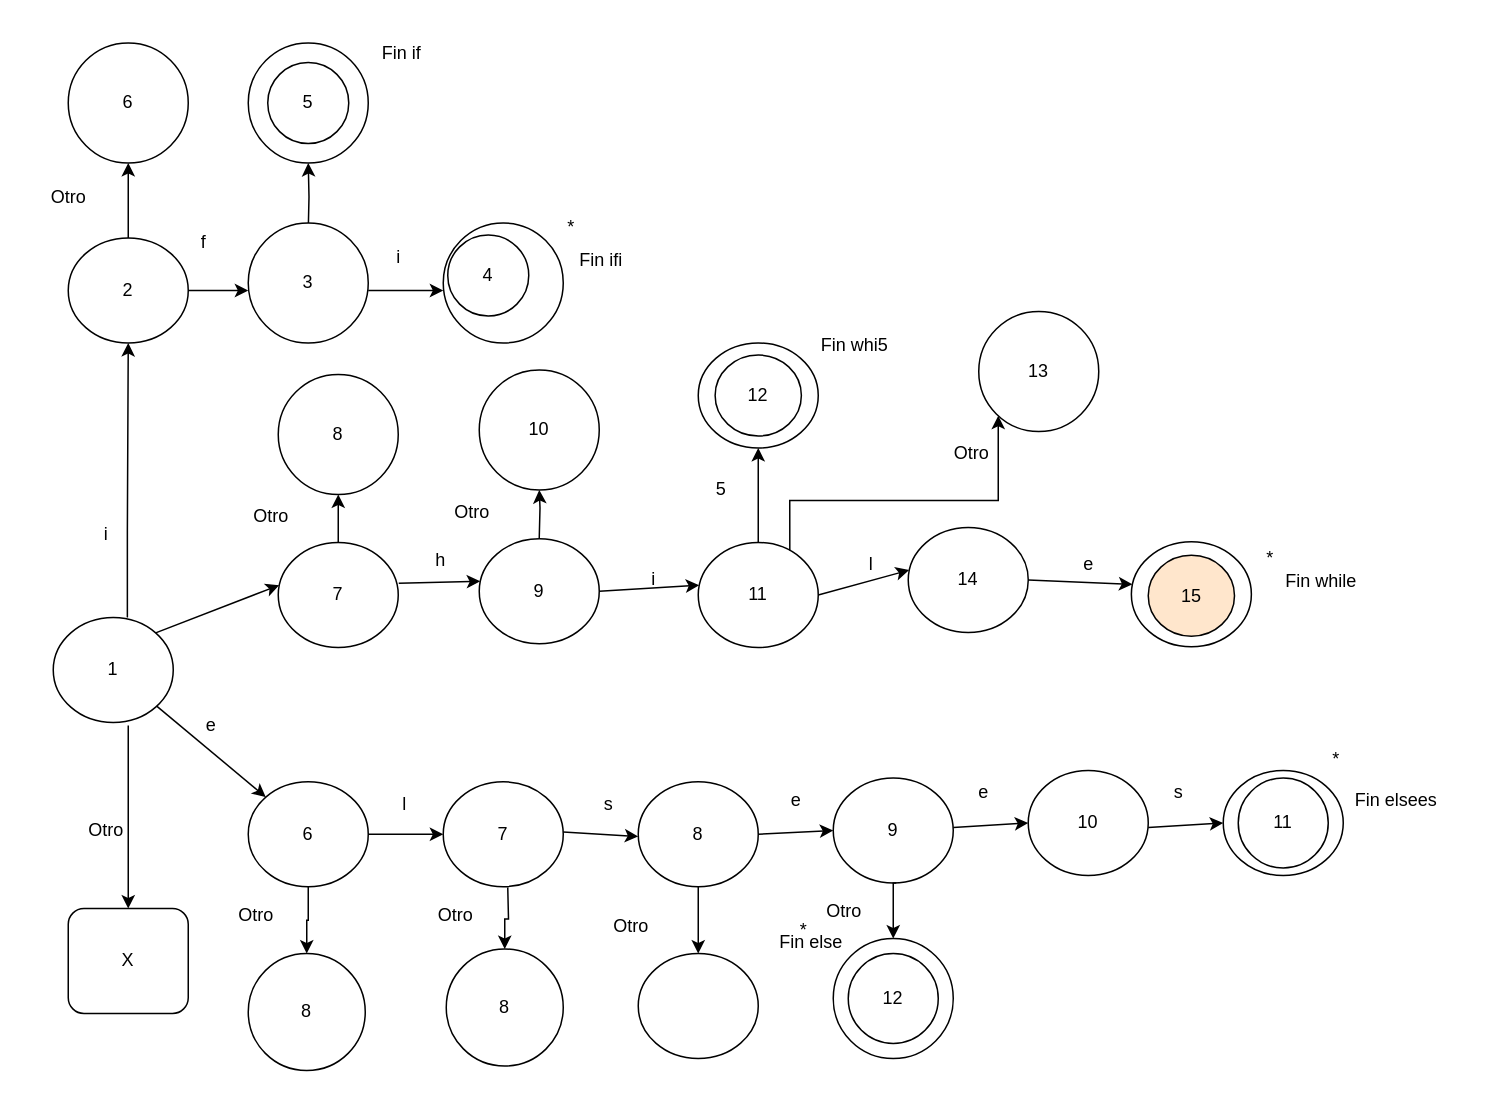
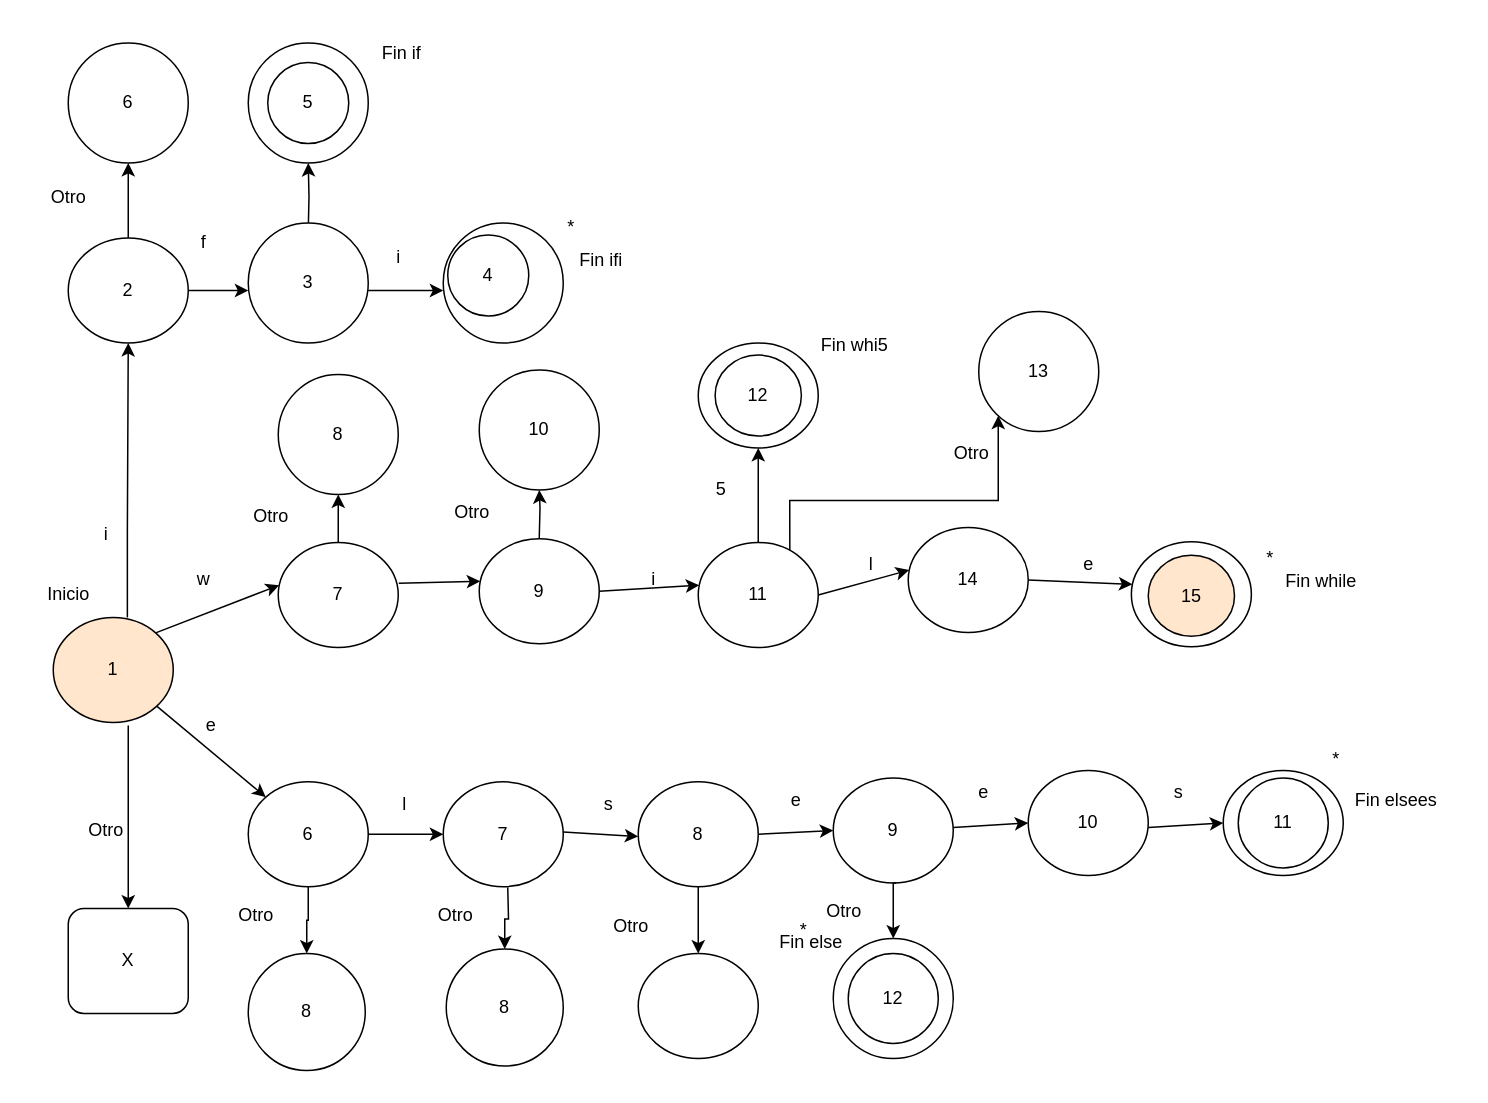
(440, 560) -> none
none -> (203, 580)
none -> (68, 595)
(113, 670) -> (113, 670)
